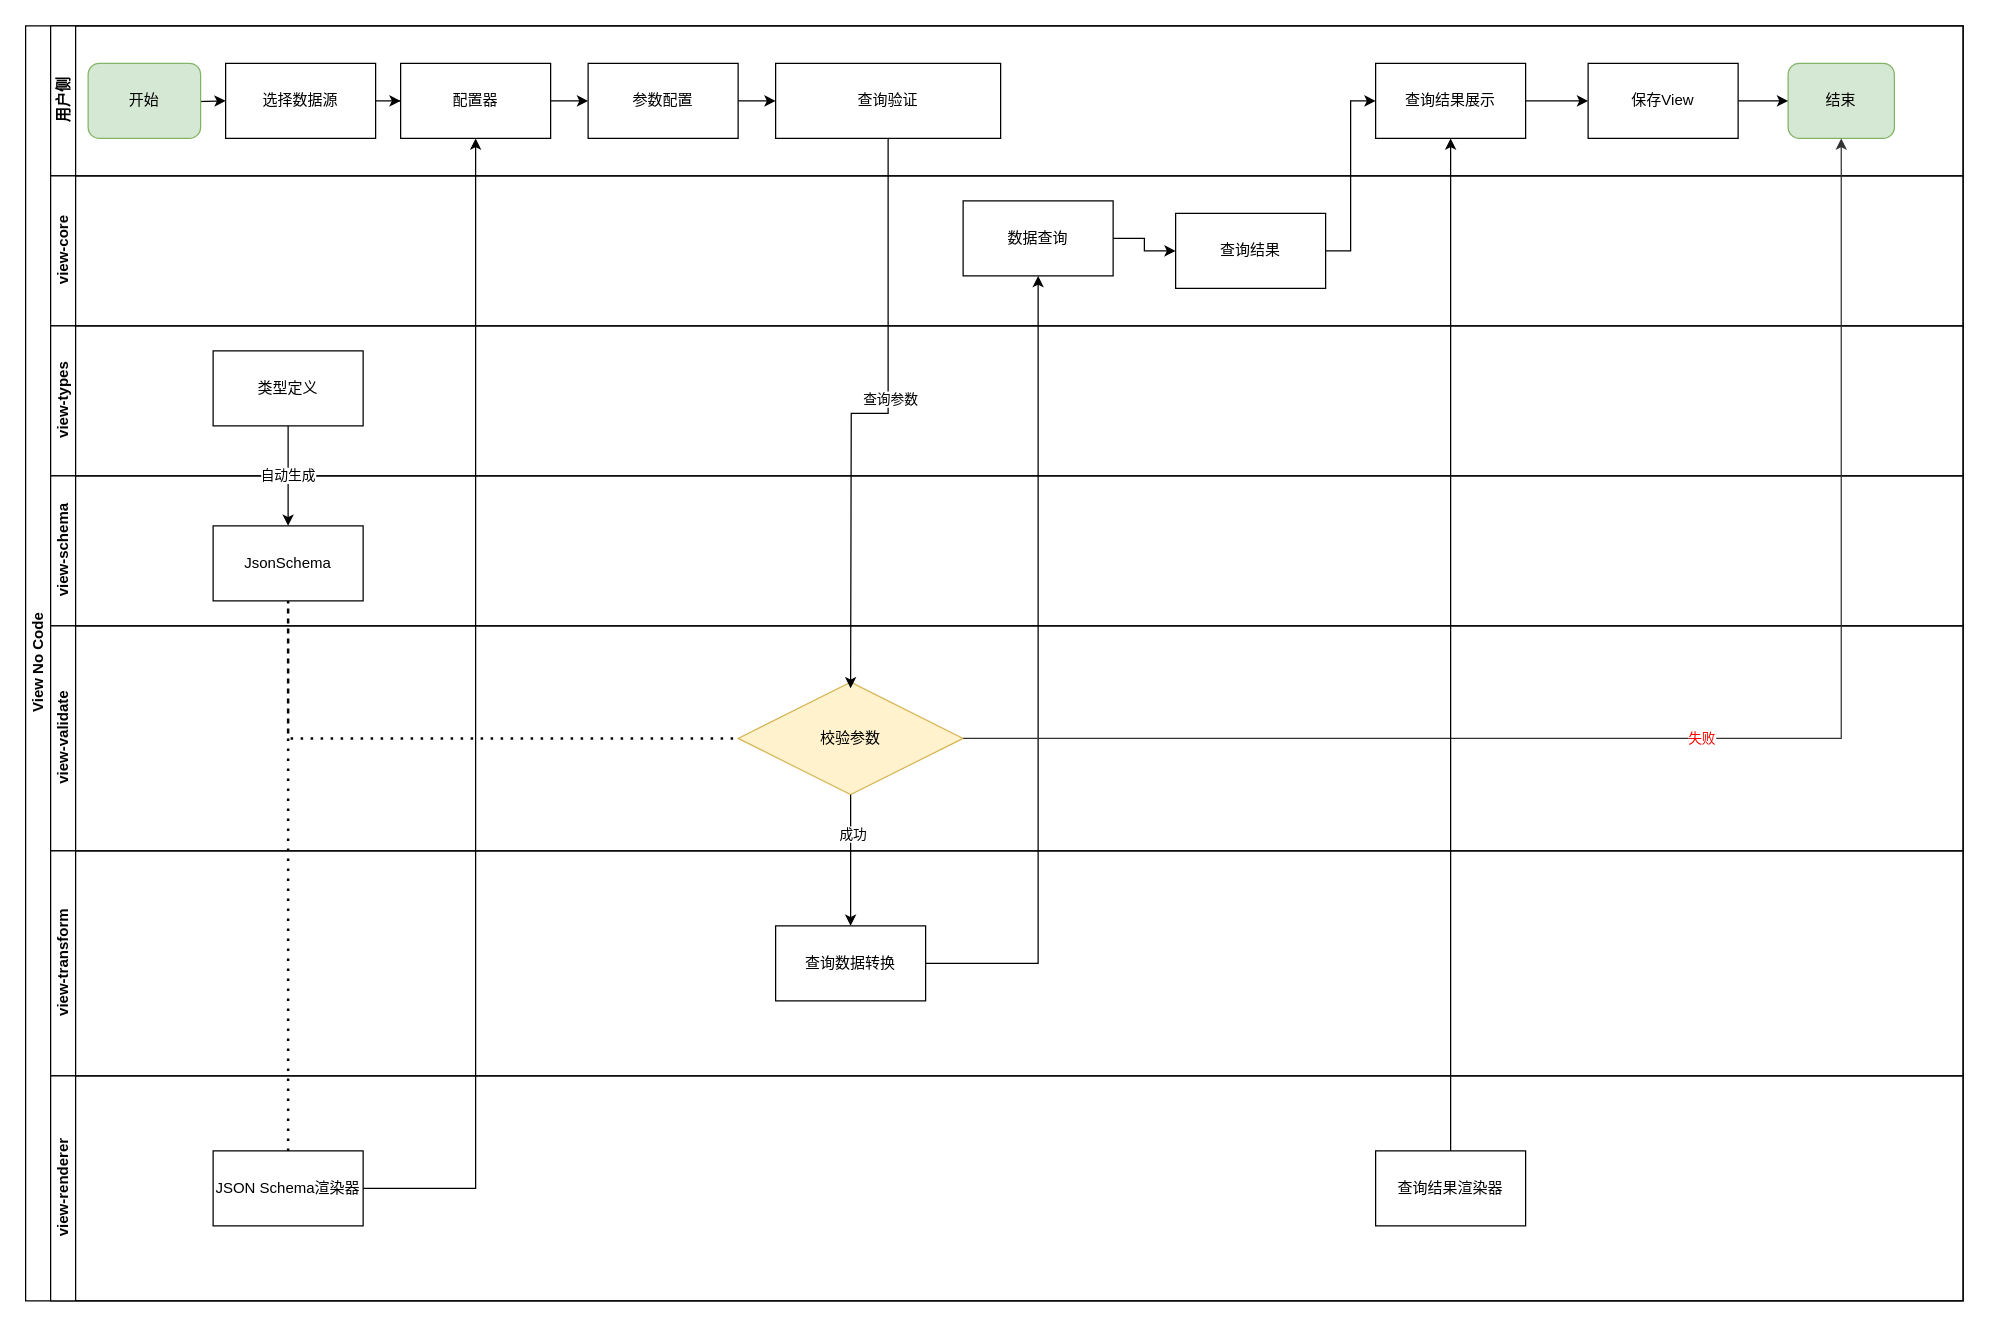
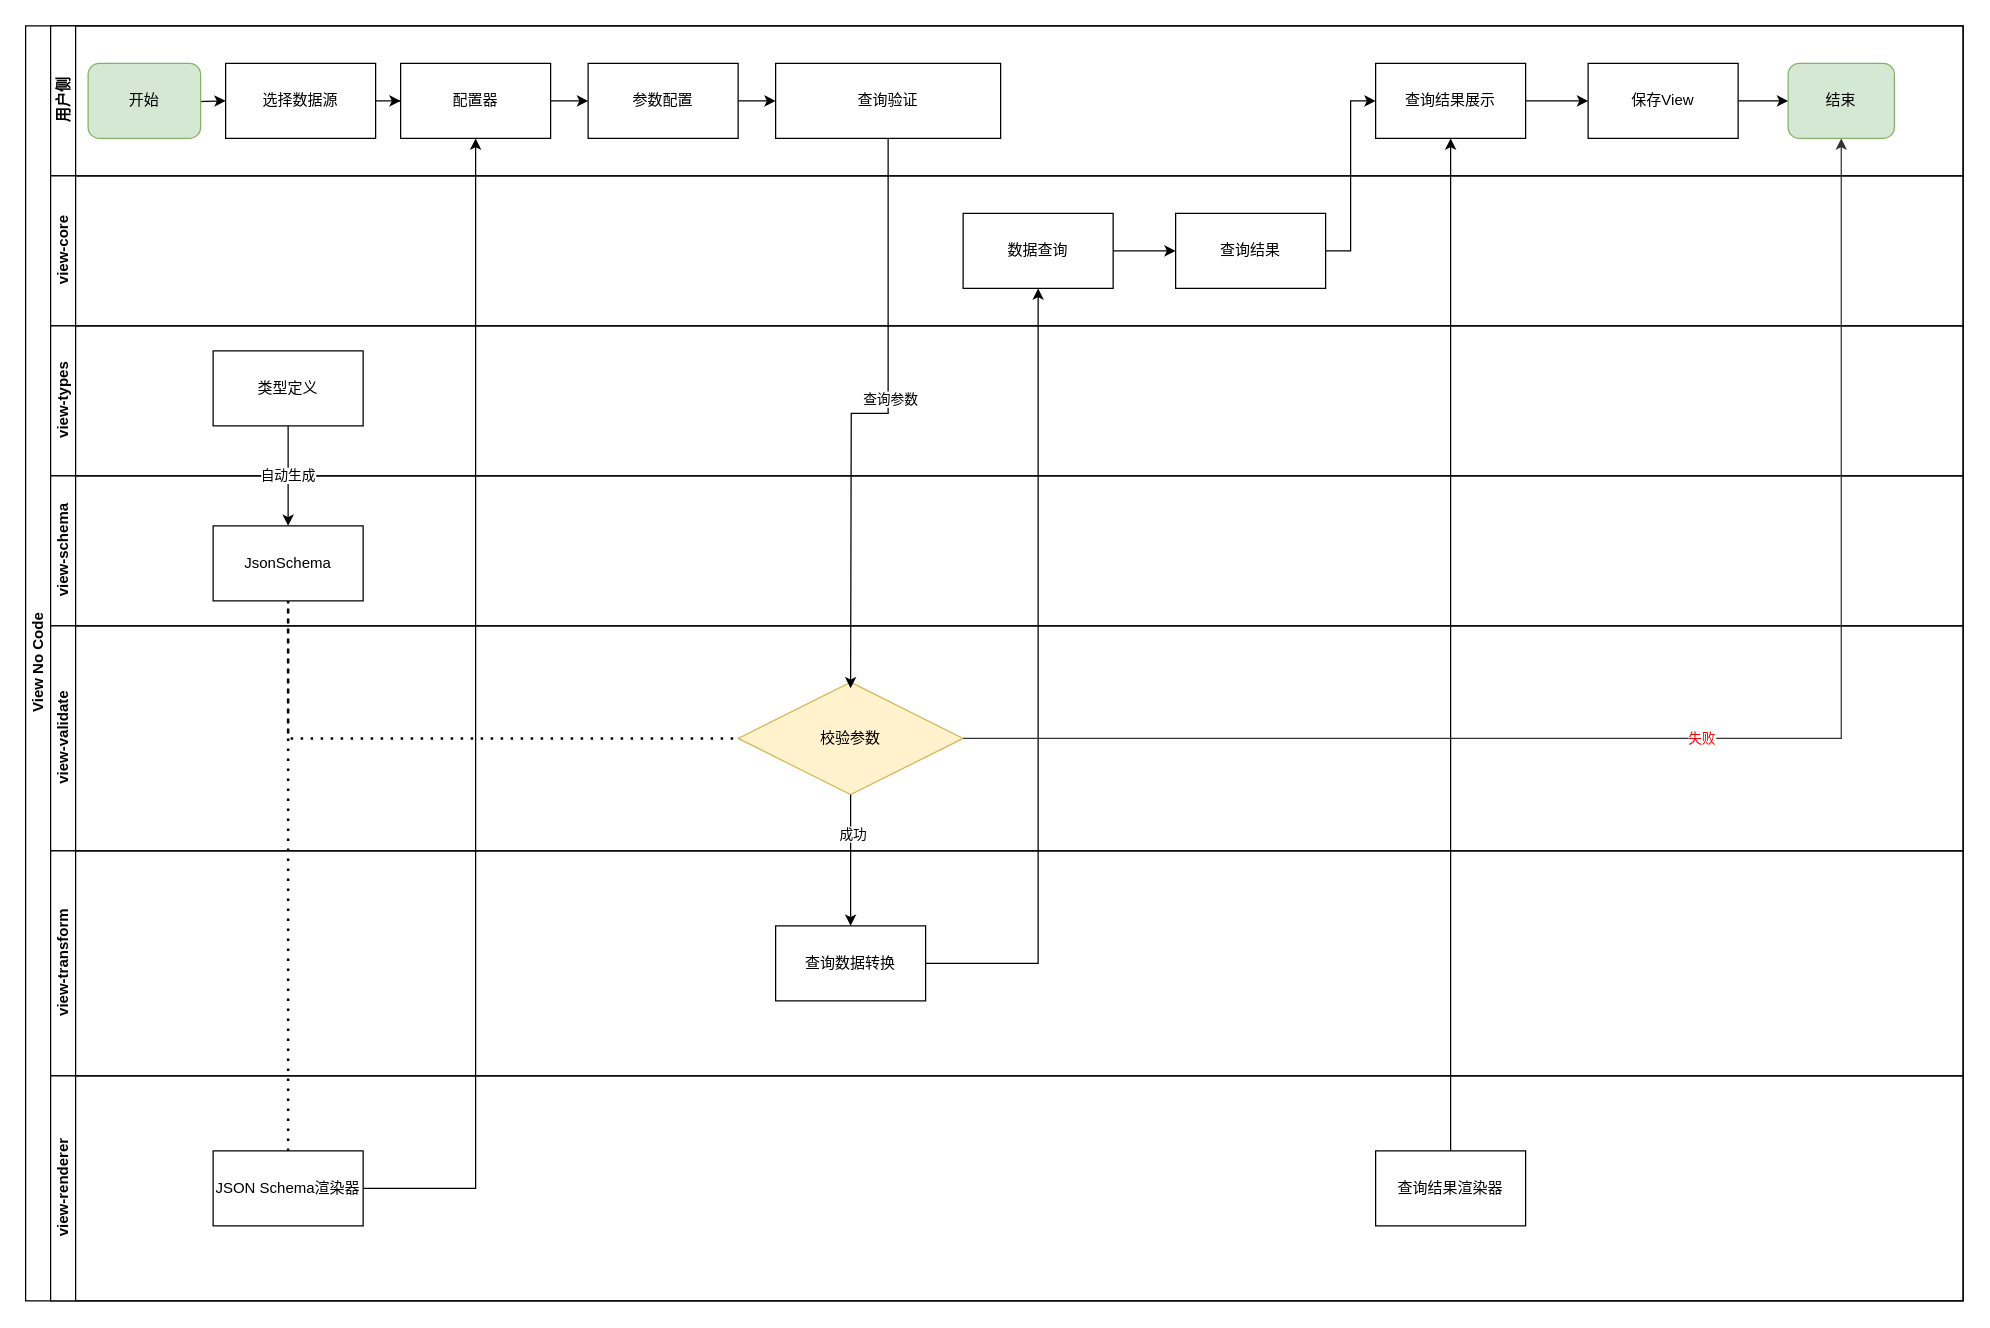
(1038, 238) -> (1038, 251)
